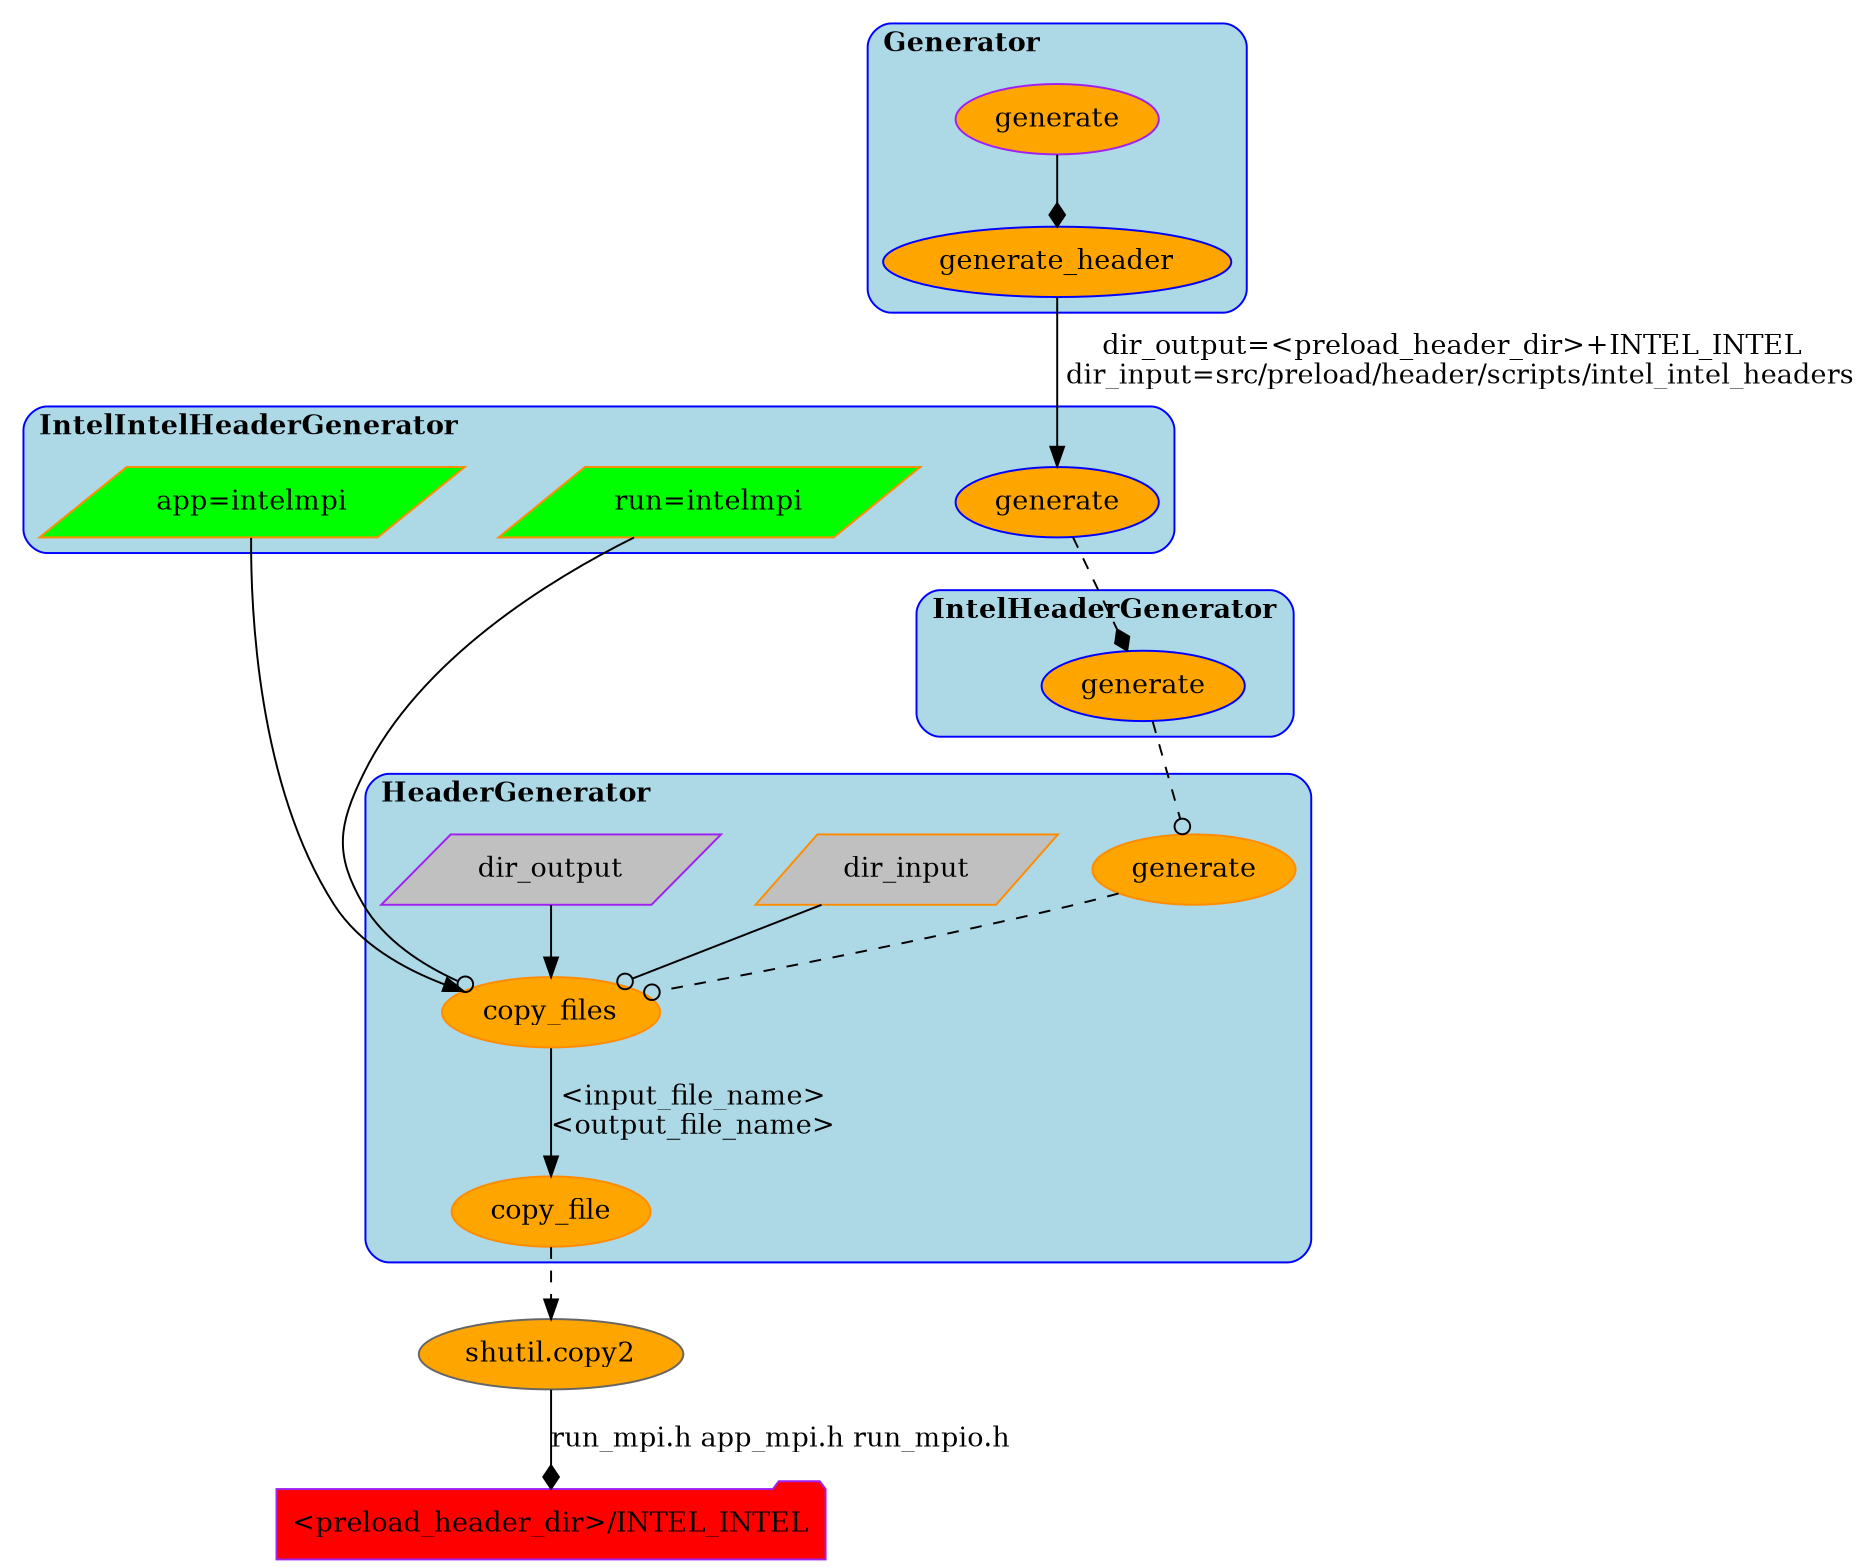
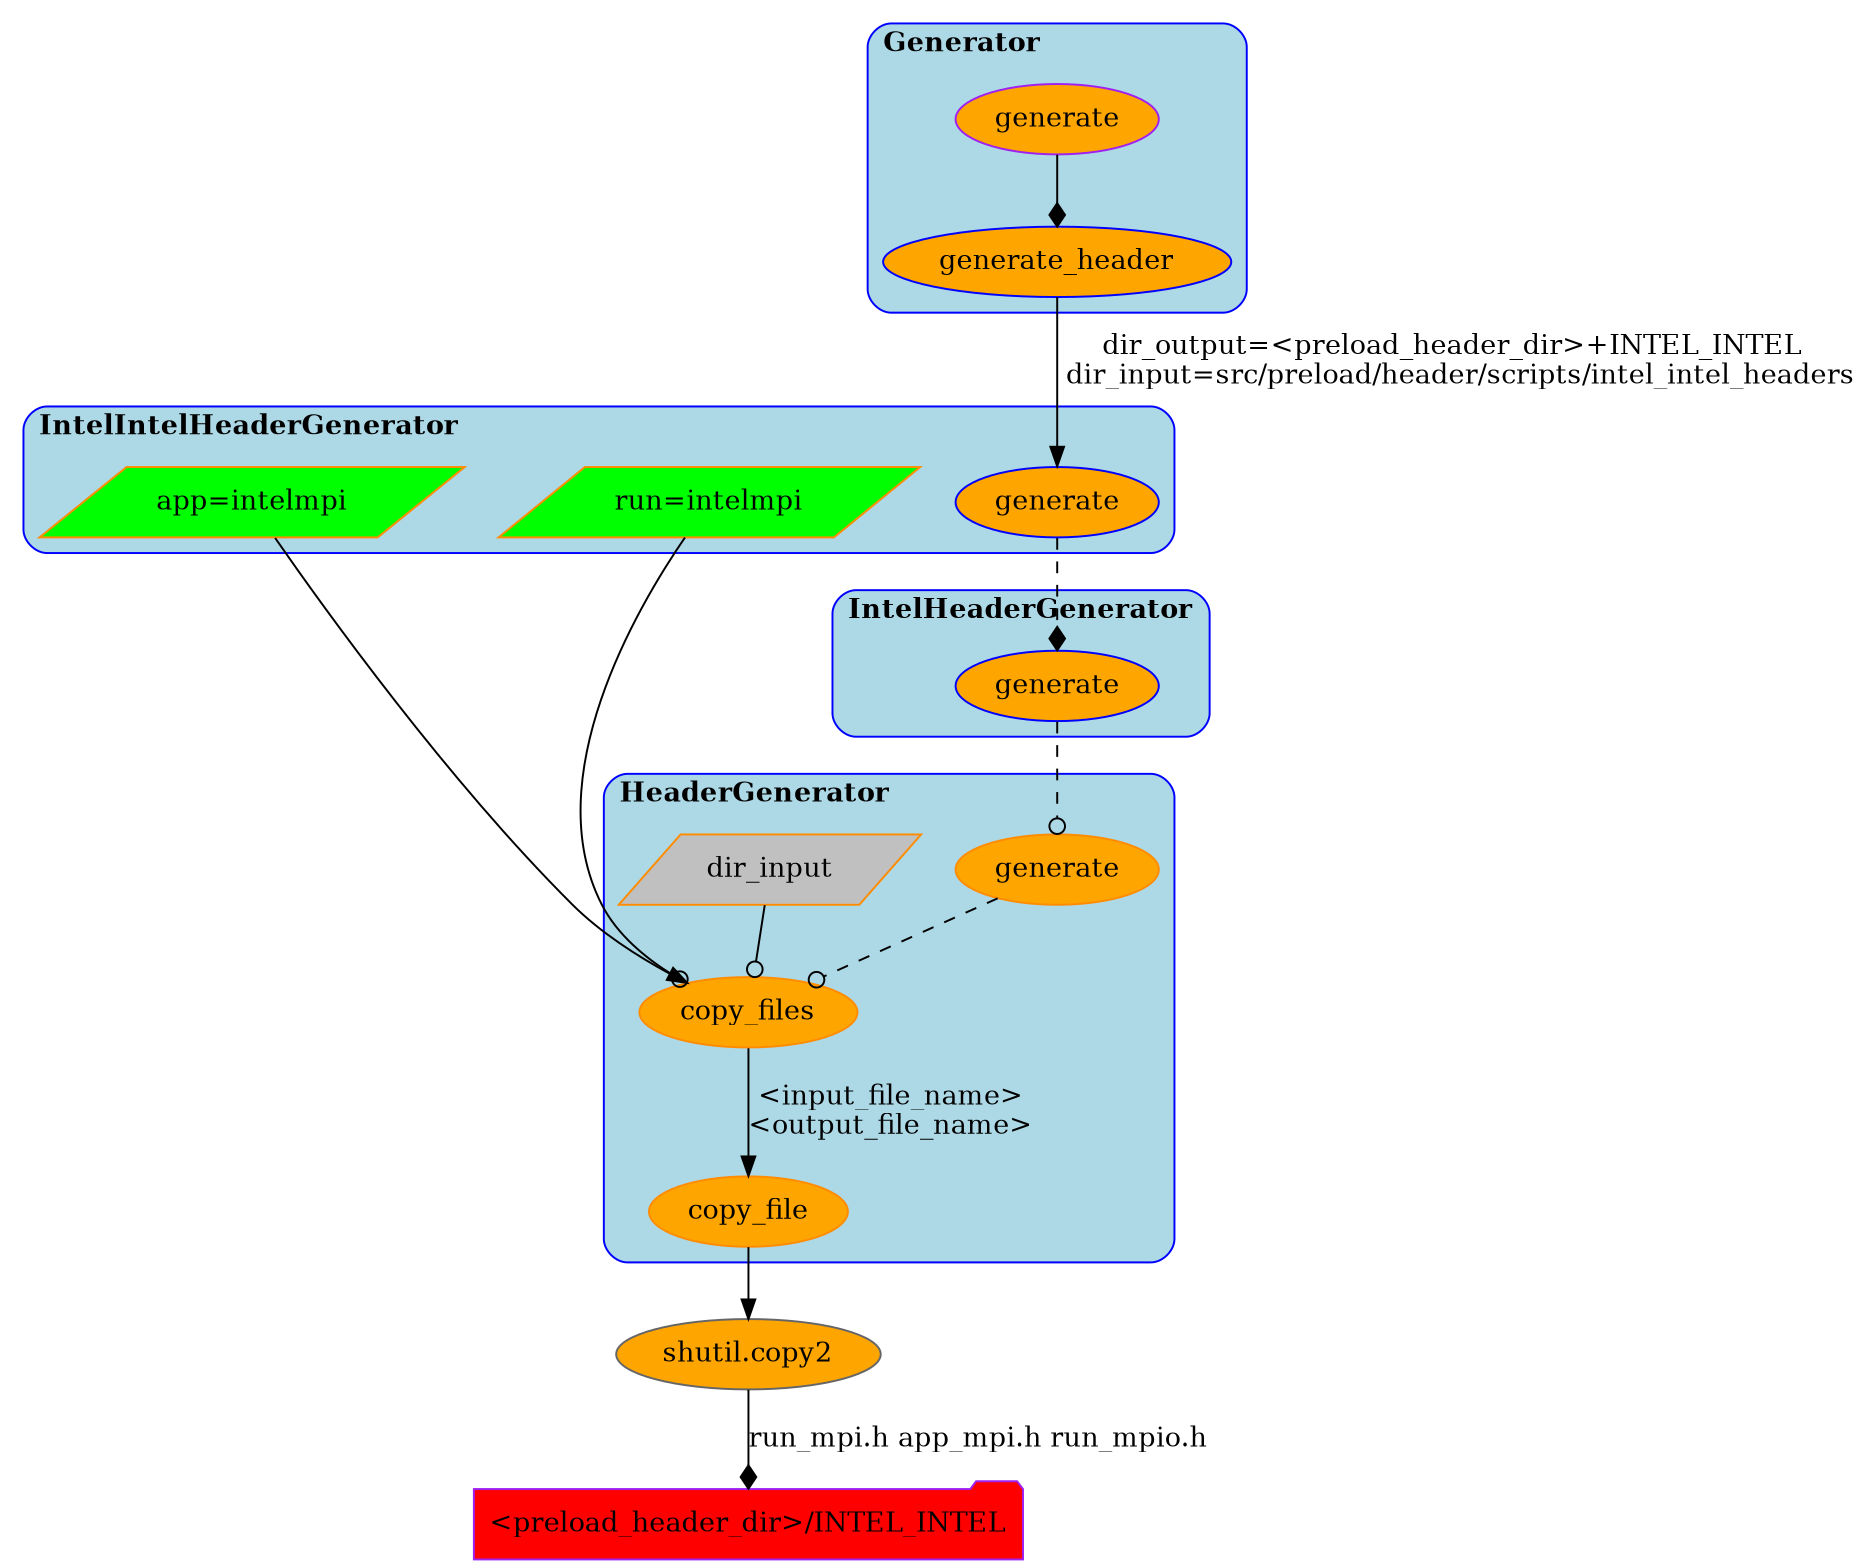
(551, 870) -> none
(551, 1275) -> (748, 1275)
